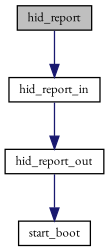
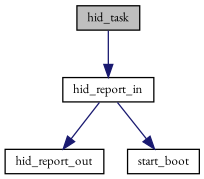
(54, 18) -> (108, 18)
(54, 191) -> (132, 121)
